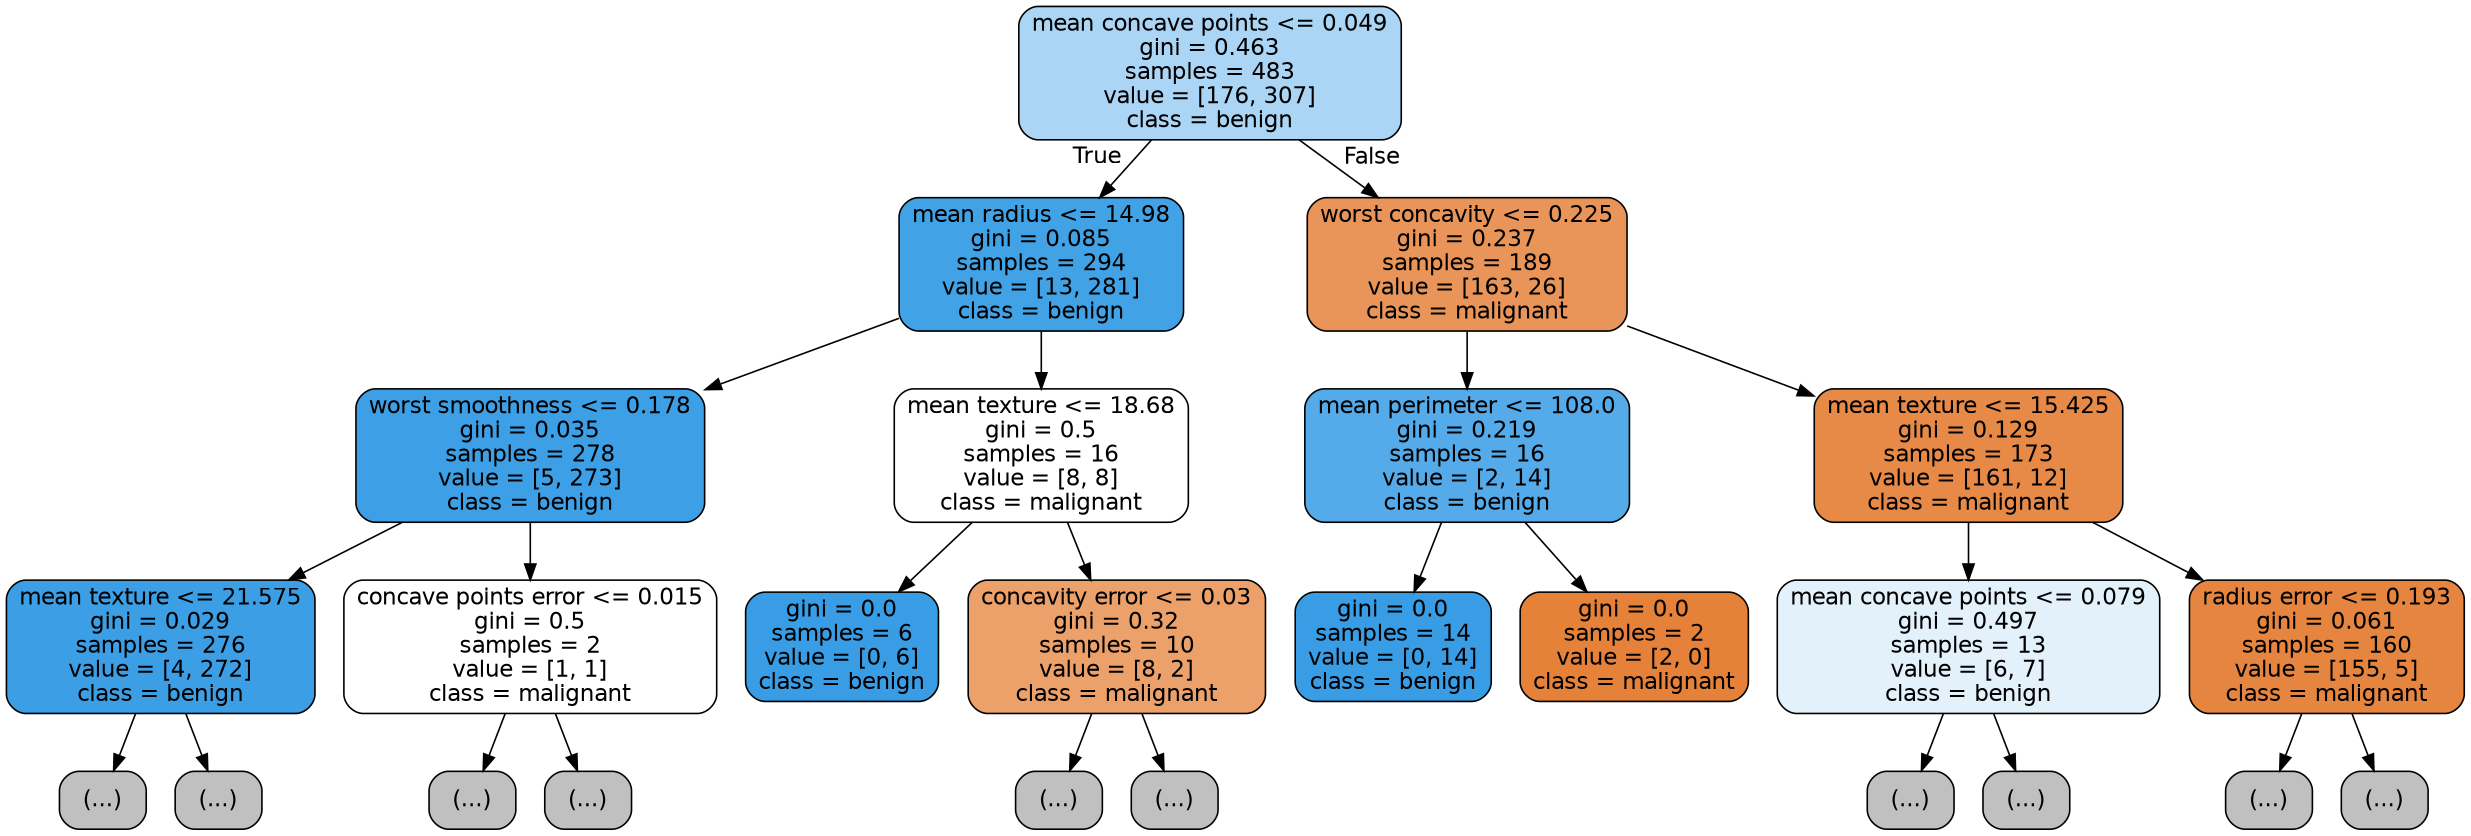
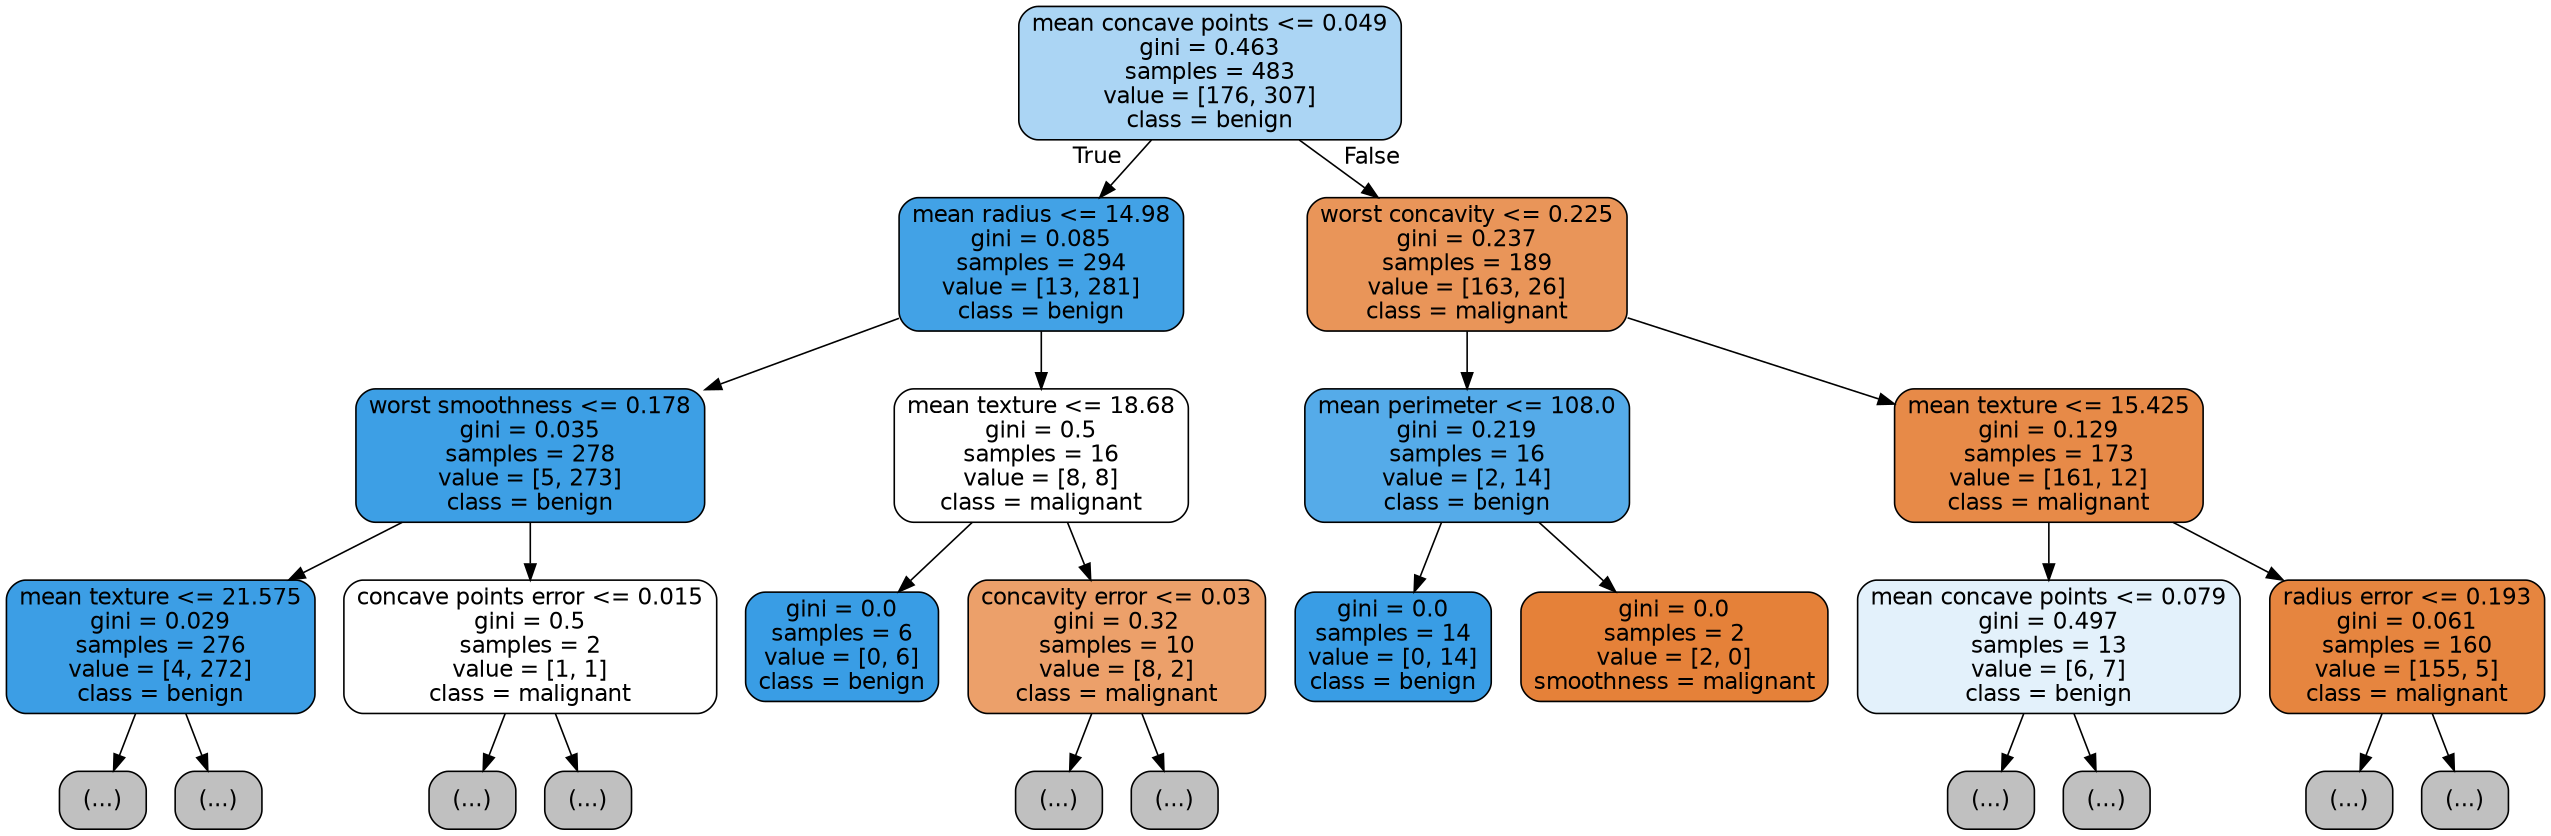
(1634, 647) -> (1674, 647)
